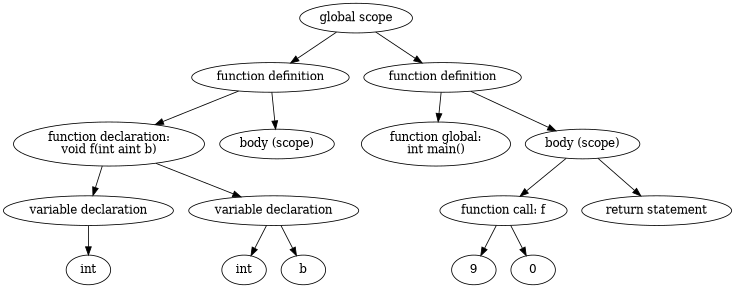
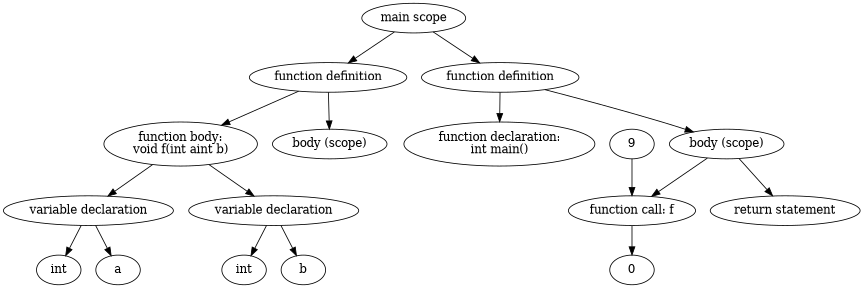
(356, 18) -> (414, 18)
(109, 144) -> (181, 144)
(436, 144) -> (499, 144)
(490, 237) -> (632, 173)
none -> (118, 270)
